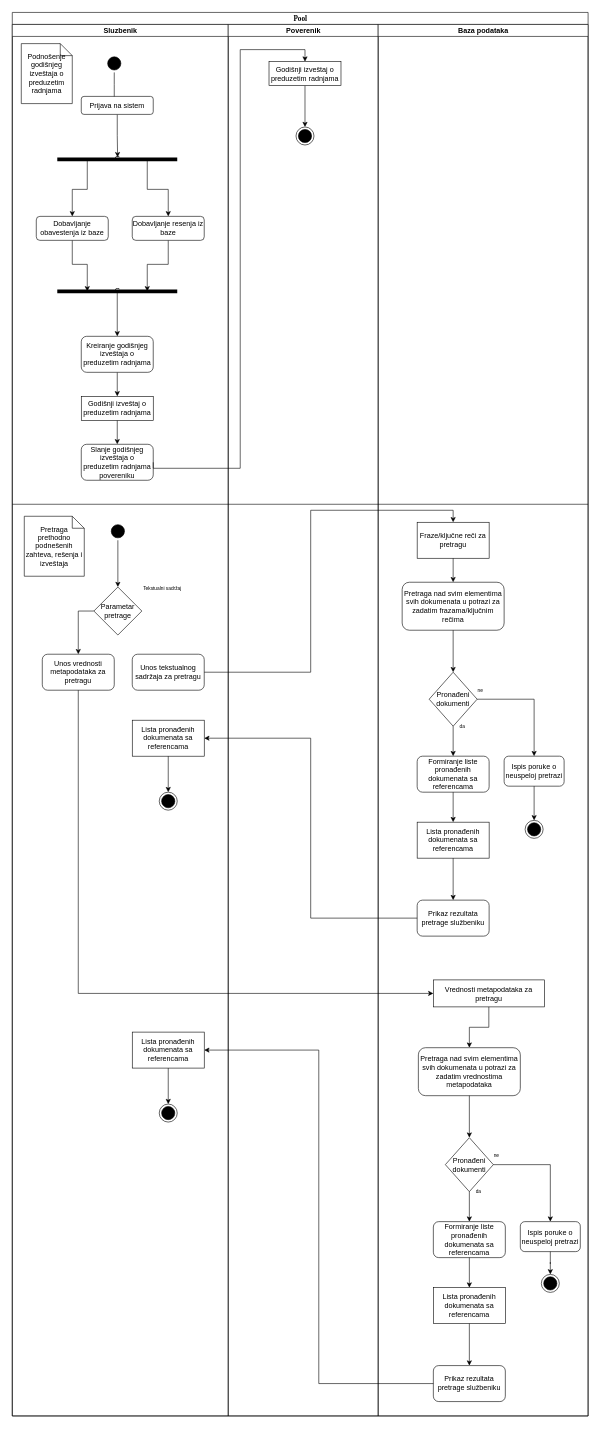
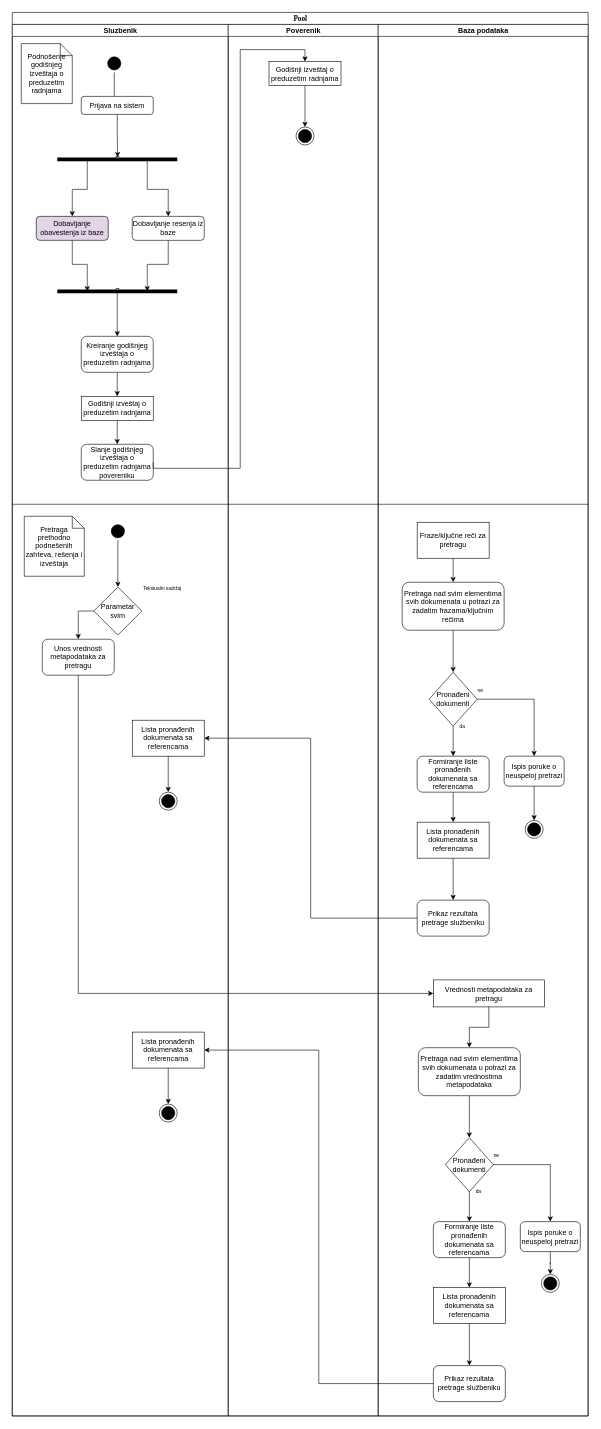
(72, 228) -> (72, 228)
(453, 512) -> none
(118, 611) -> (118, 611)
(78, 672) -> (78, 657)
(168, 672) -> none
